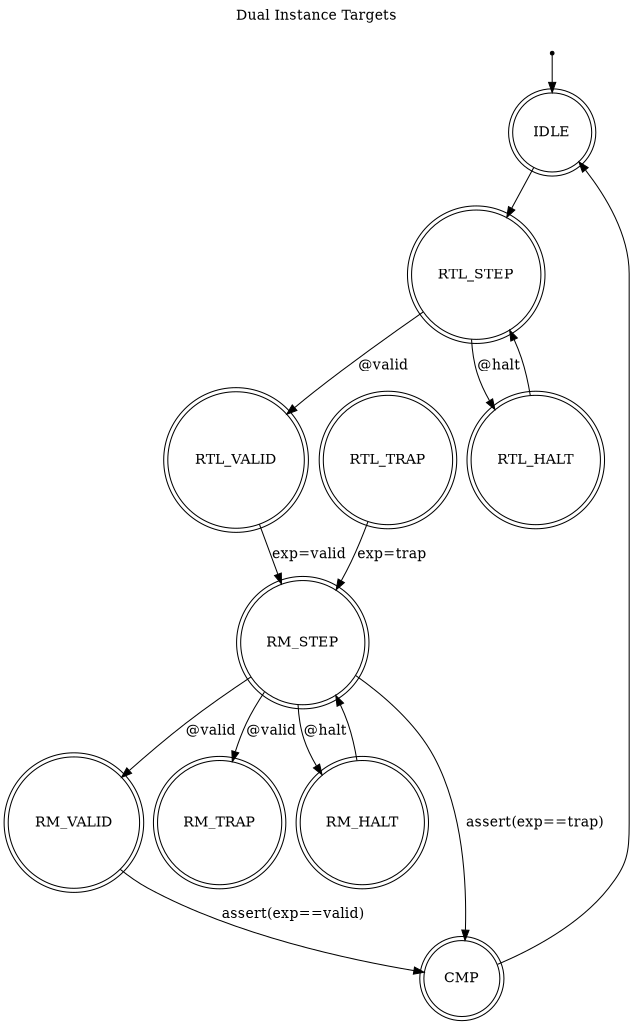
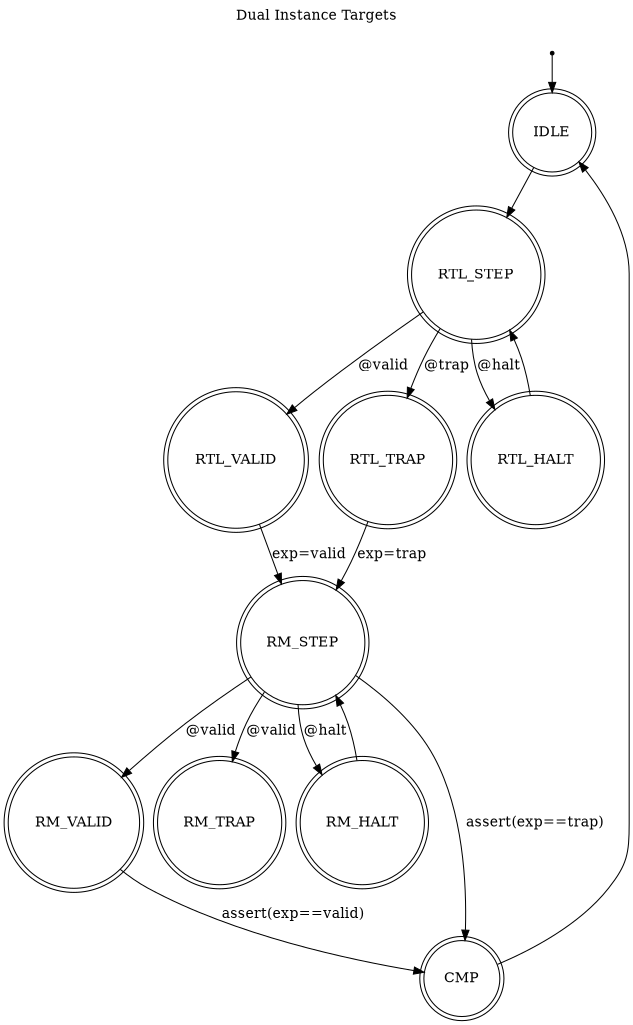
none -> (424, 358)
